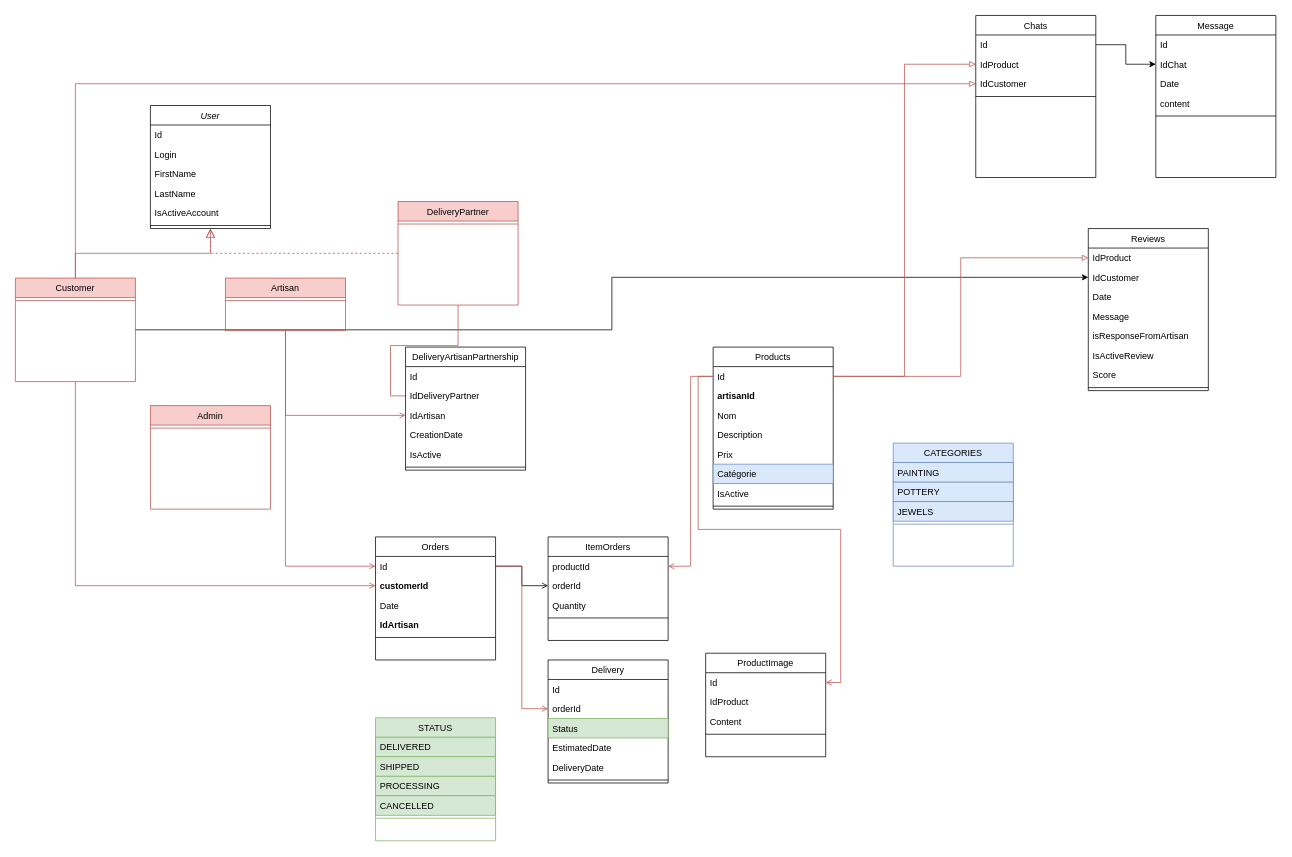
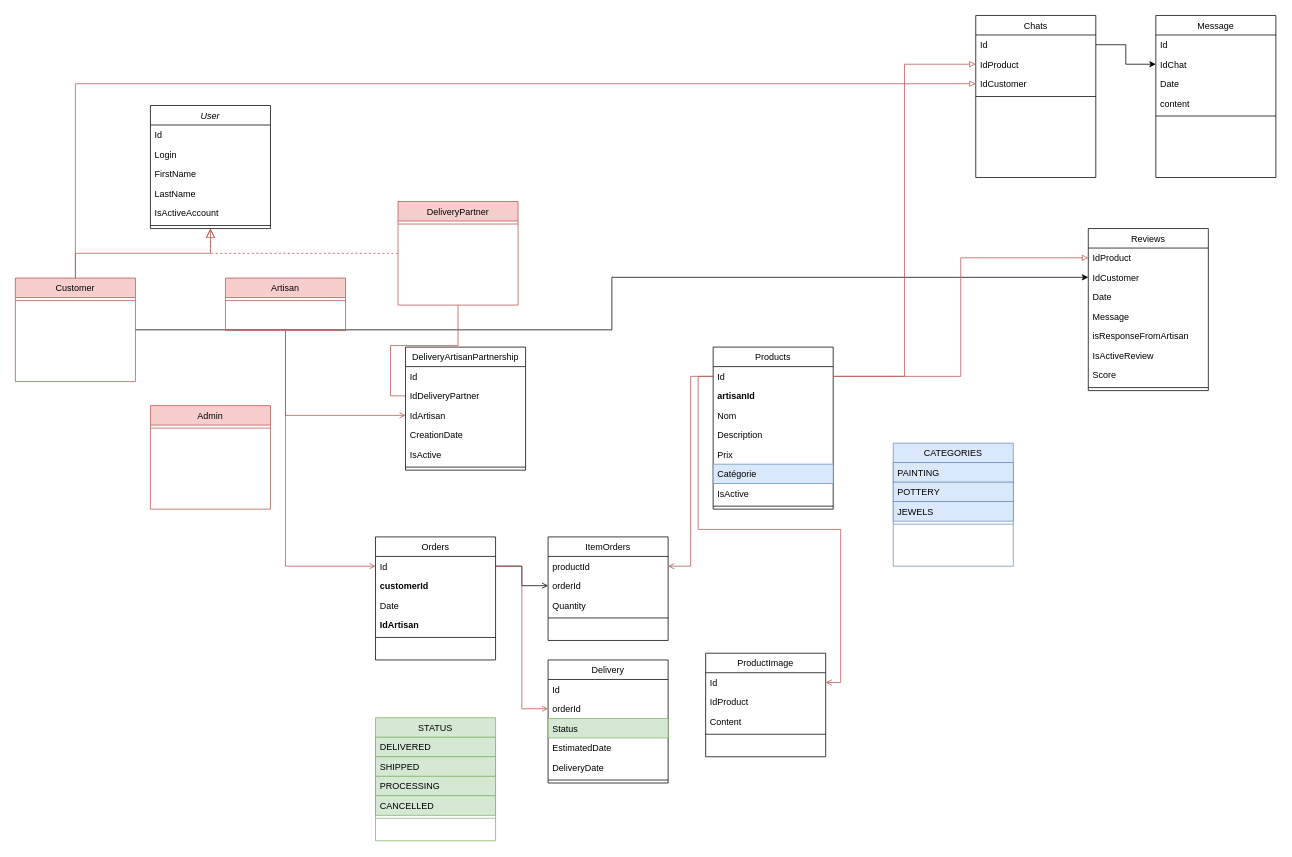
(122, 585) -> none
